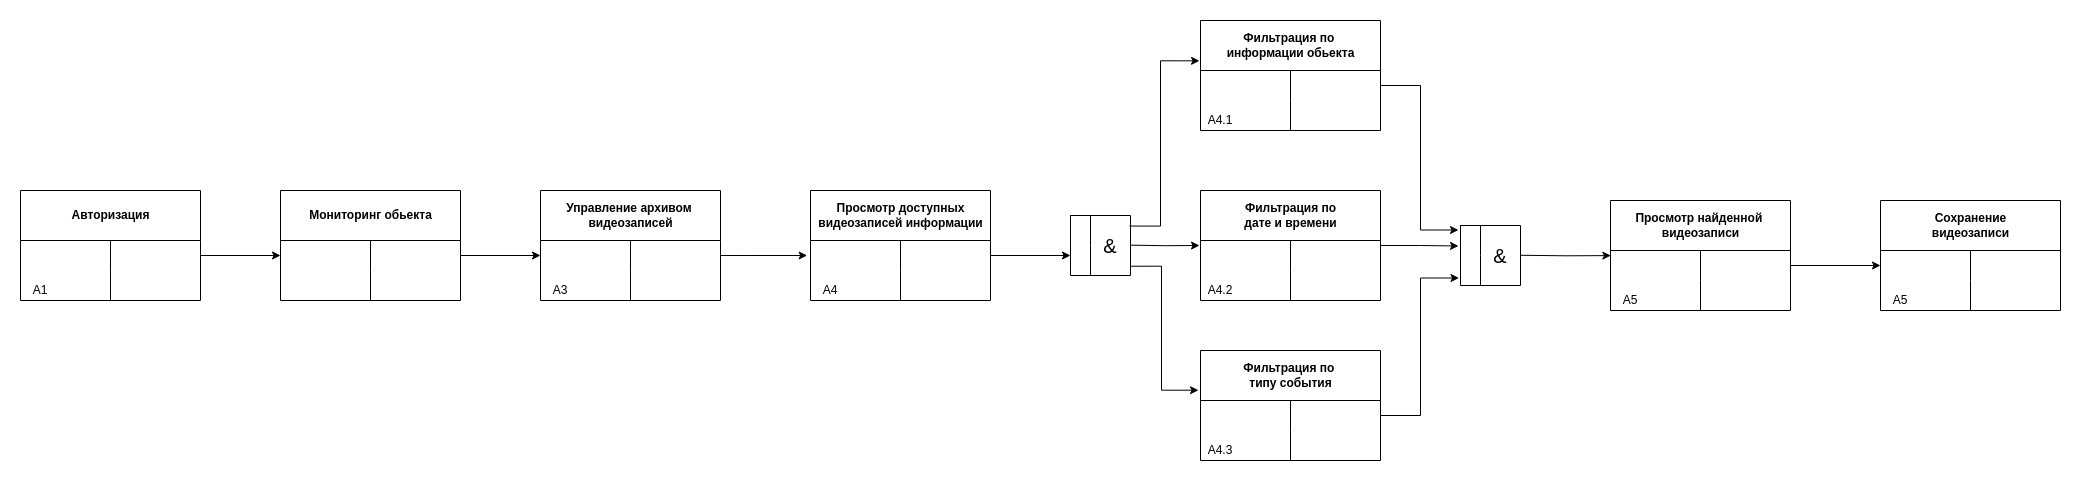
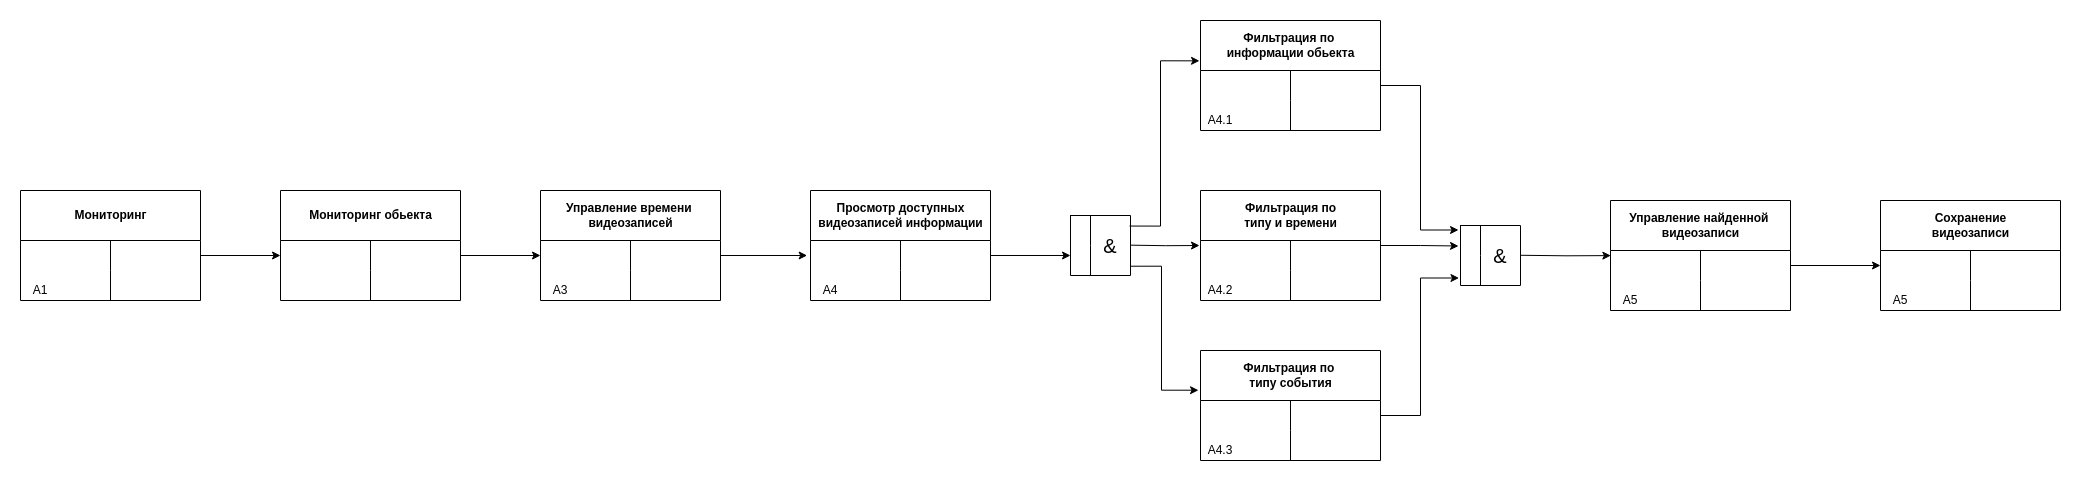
(111, 216) -> (111, 216)
(631, 216) -> (631, 216)
(1291, 216) -> (1291, 216)
(1701, 226) -> (1701, 226)
